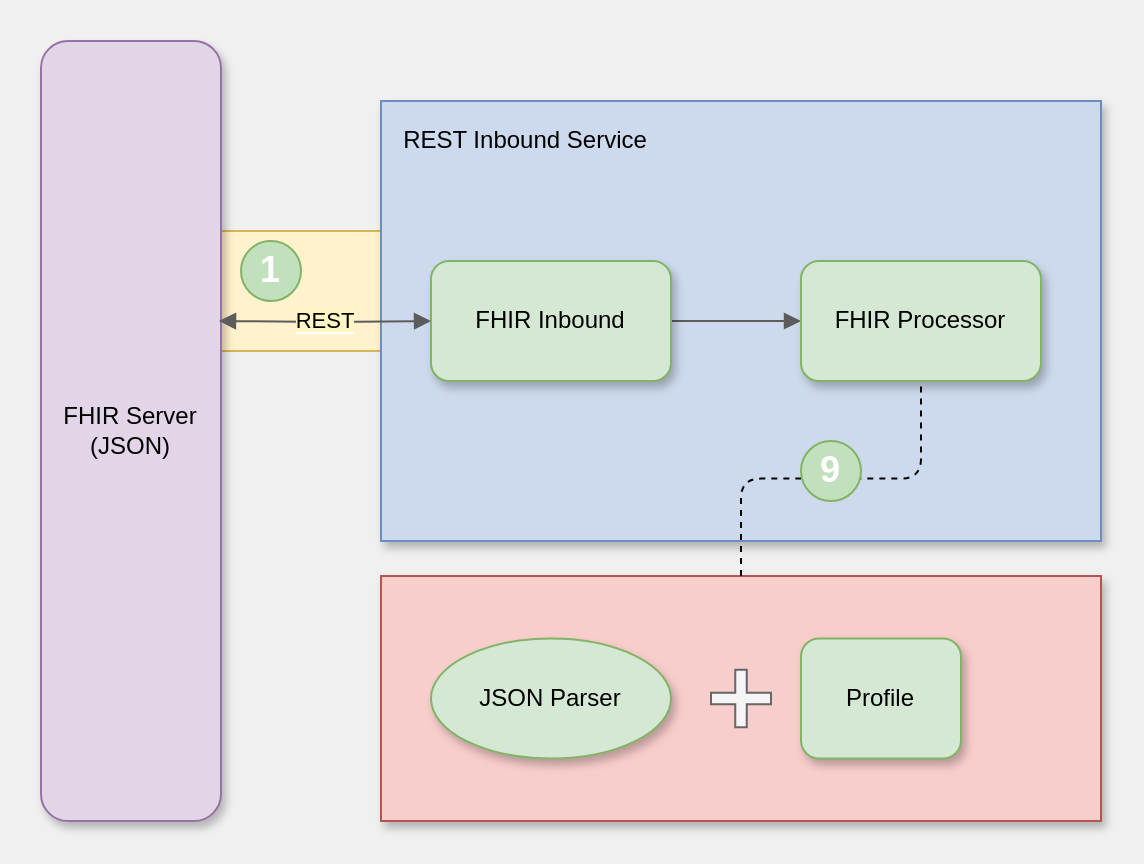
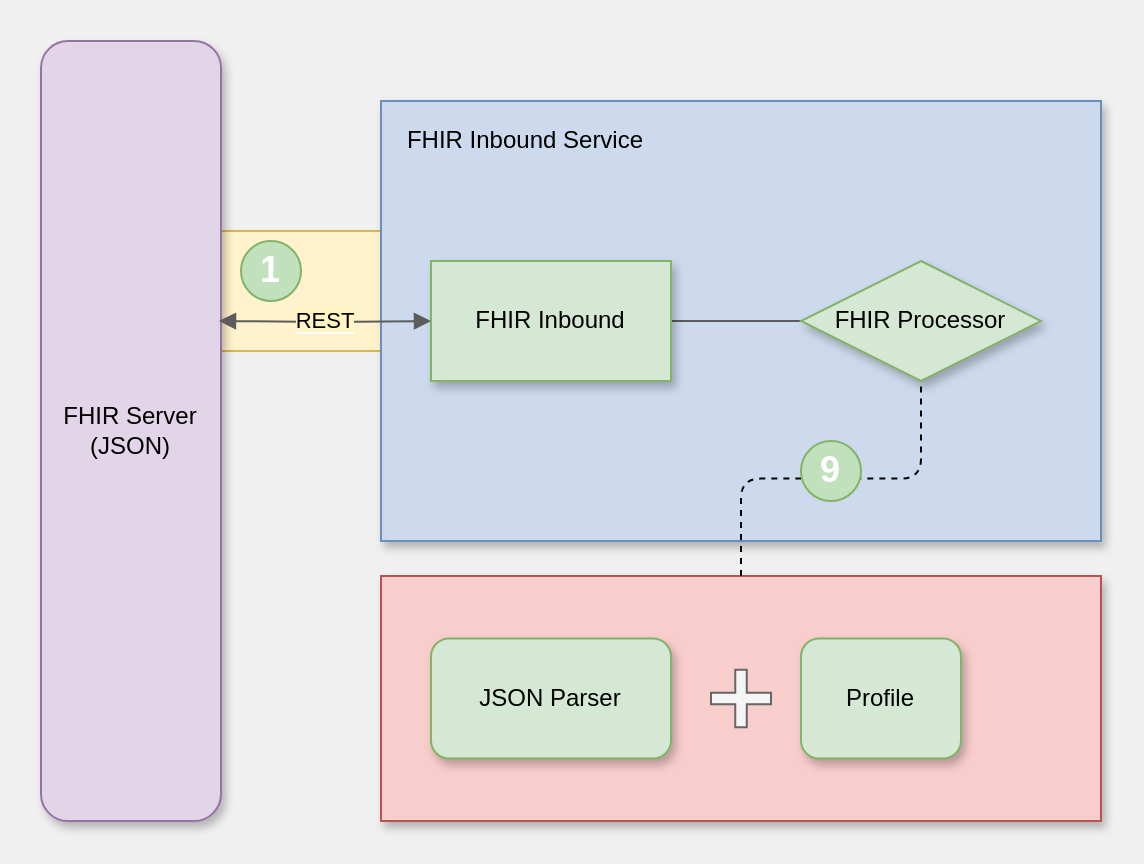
(526, 141) -> (526, 141)
(551, 321) -> (551, 321)
(783, 321) -> (791, 321)
(921, 321) -> (921, 321)
(551, 699) -> (551, 699)
